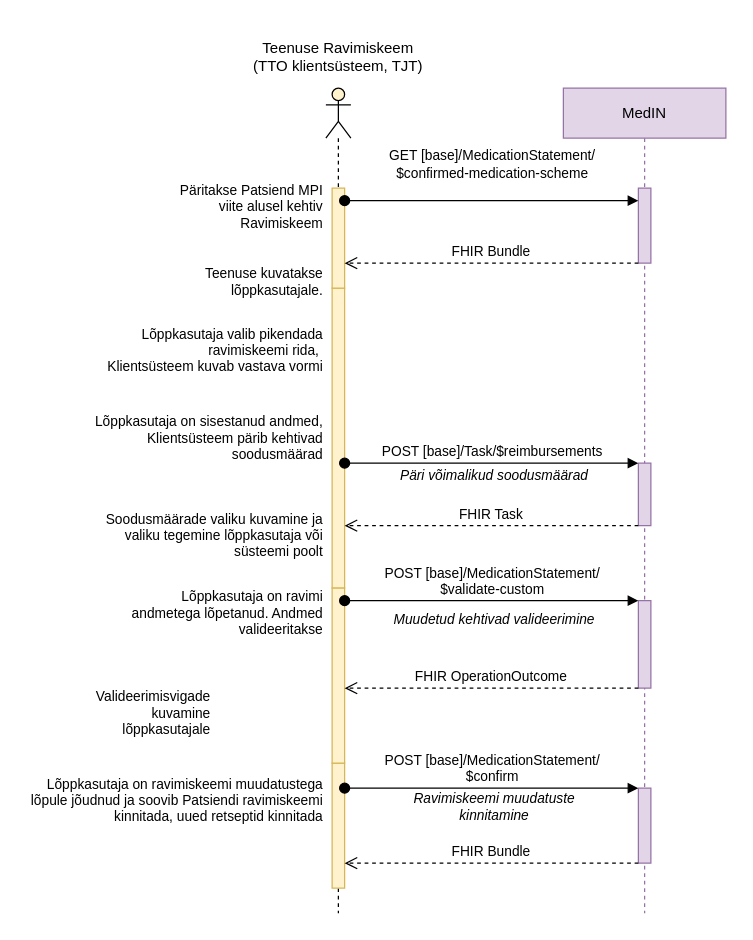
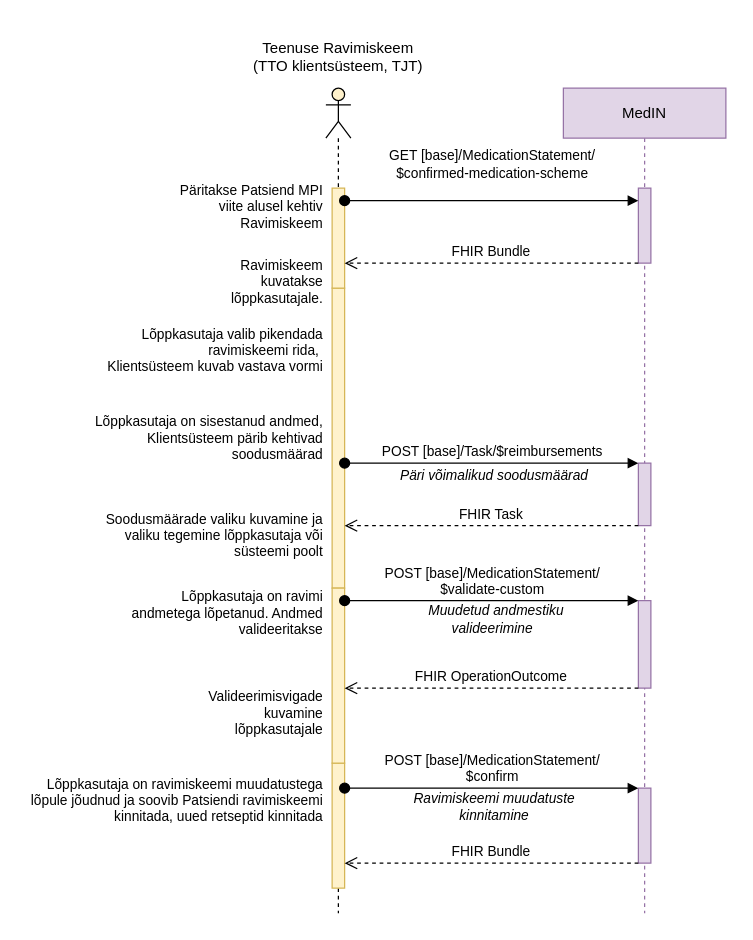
(249, 282) -> (249, 282)
(494, 619) -> (494, 619)
(138, 713) -> (251, 713)
